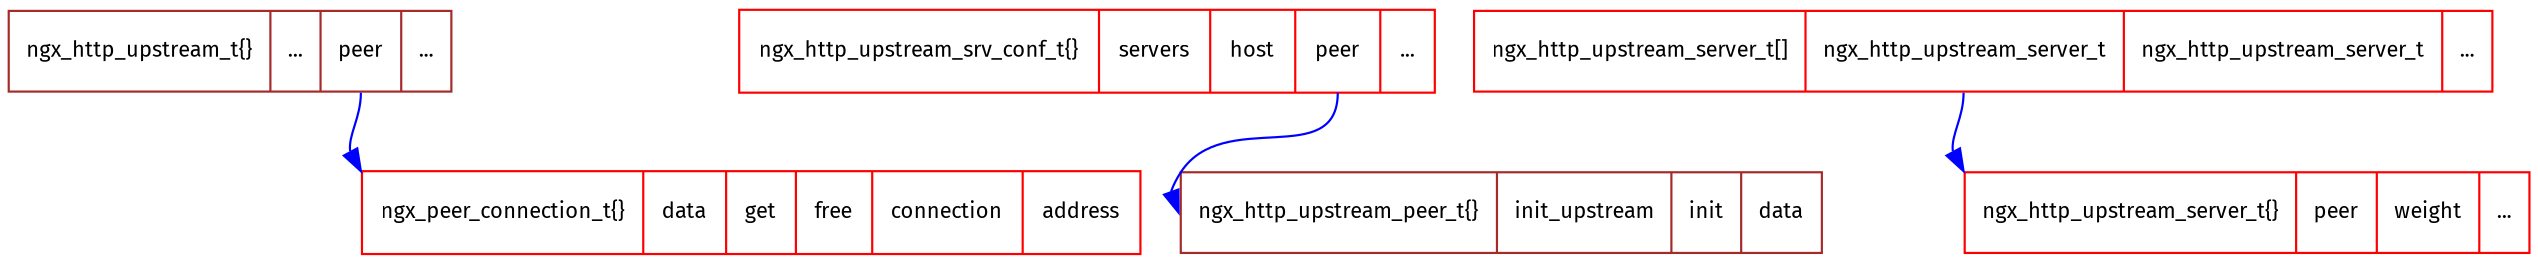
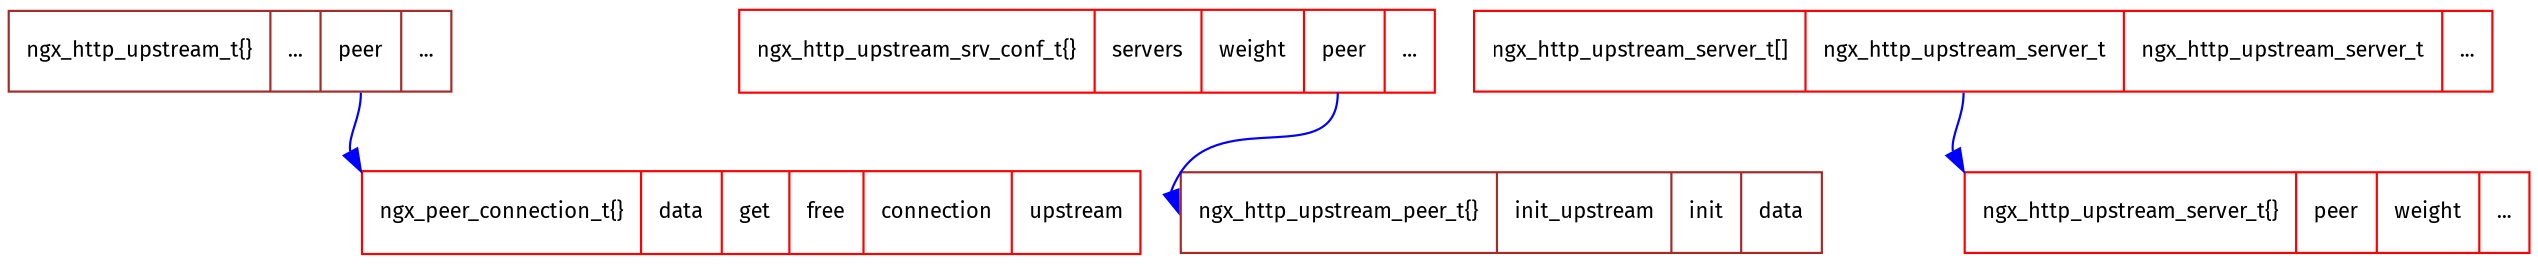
(1253, 50) -> (1253, 50)
(1082, 212) -> (1076, 212)
